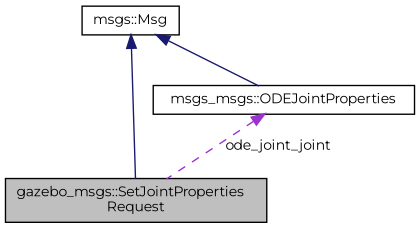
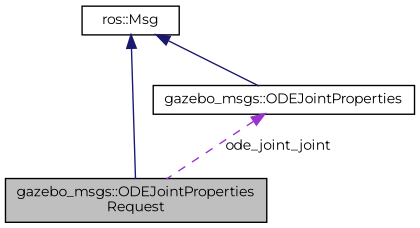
(131, 21) -> (131, 21)
(284, 100) -> (284, 100)
(136, 200) -> (136, 200)
